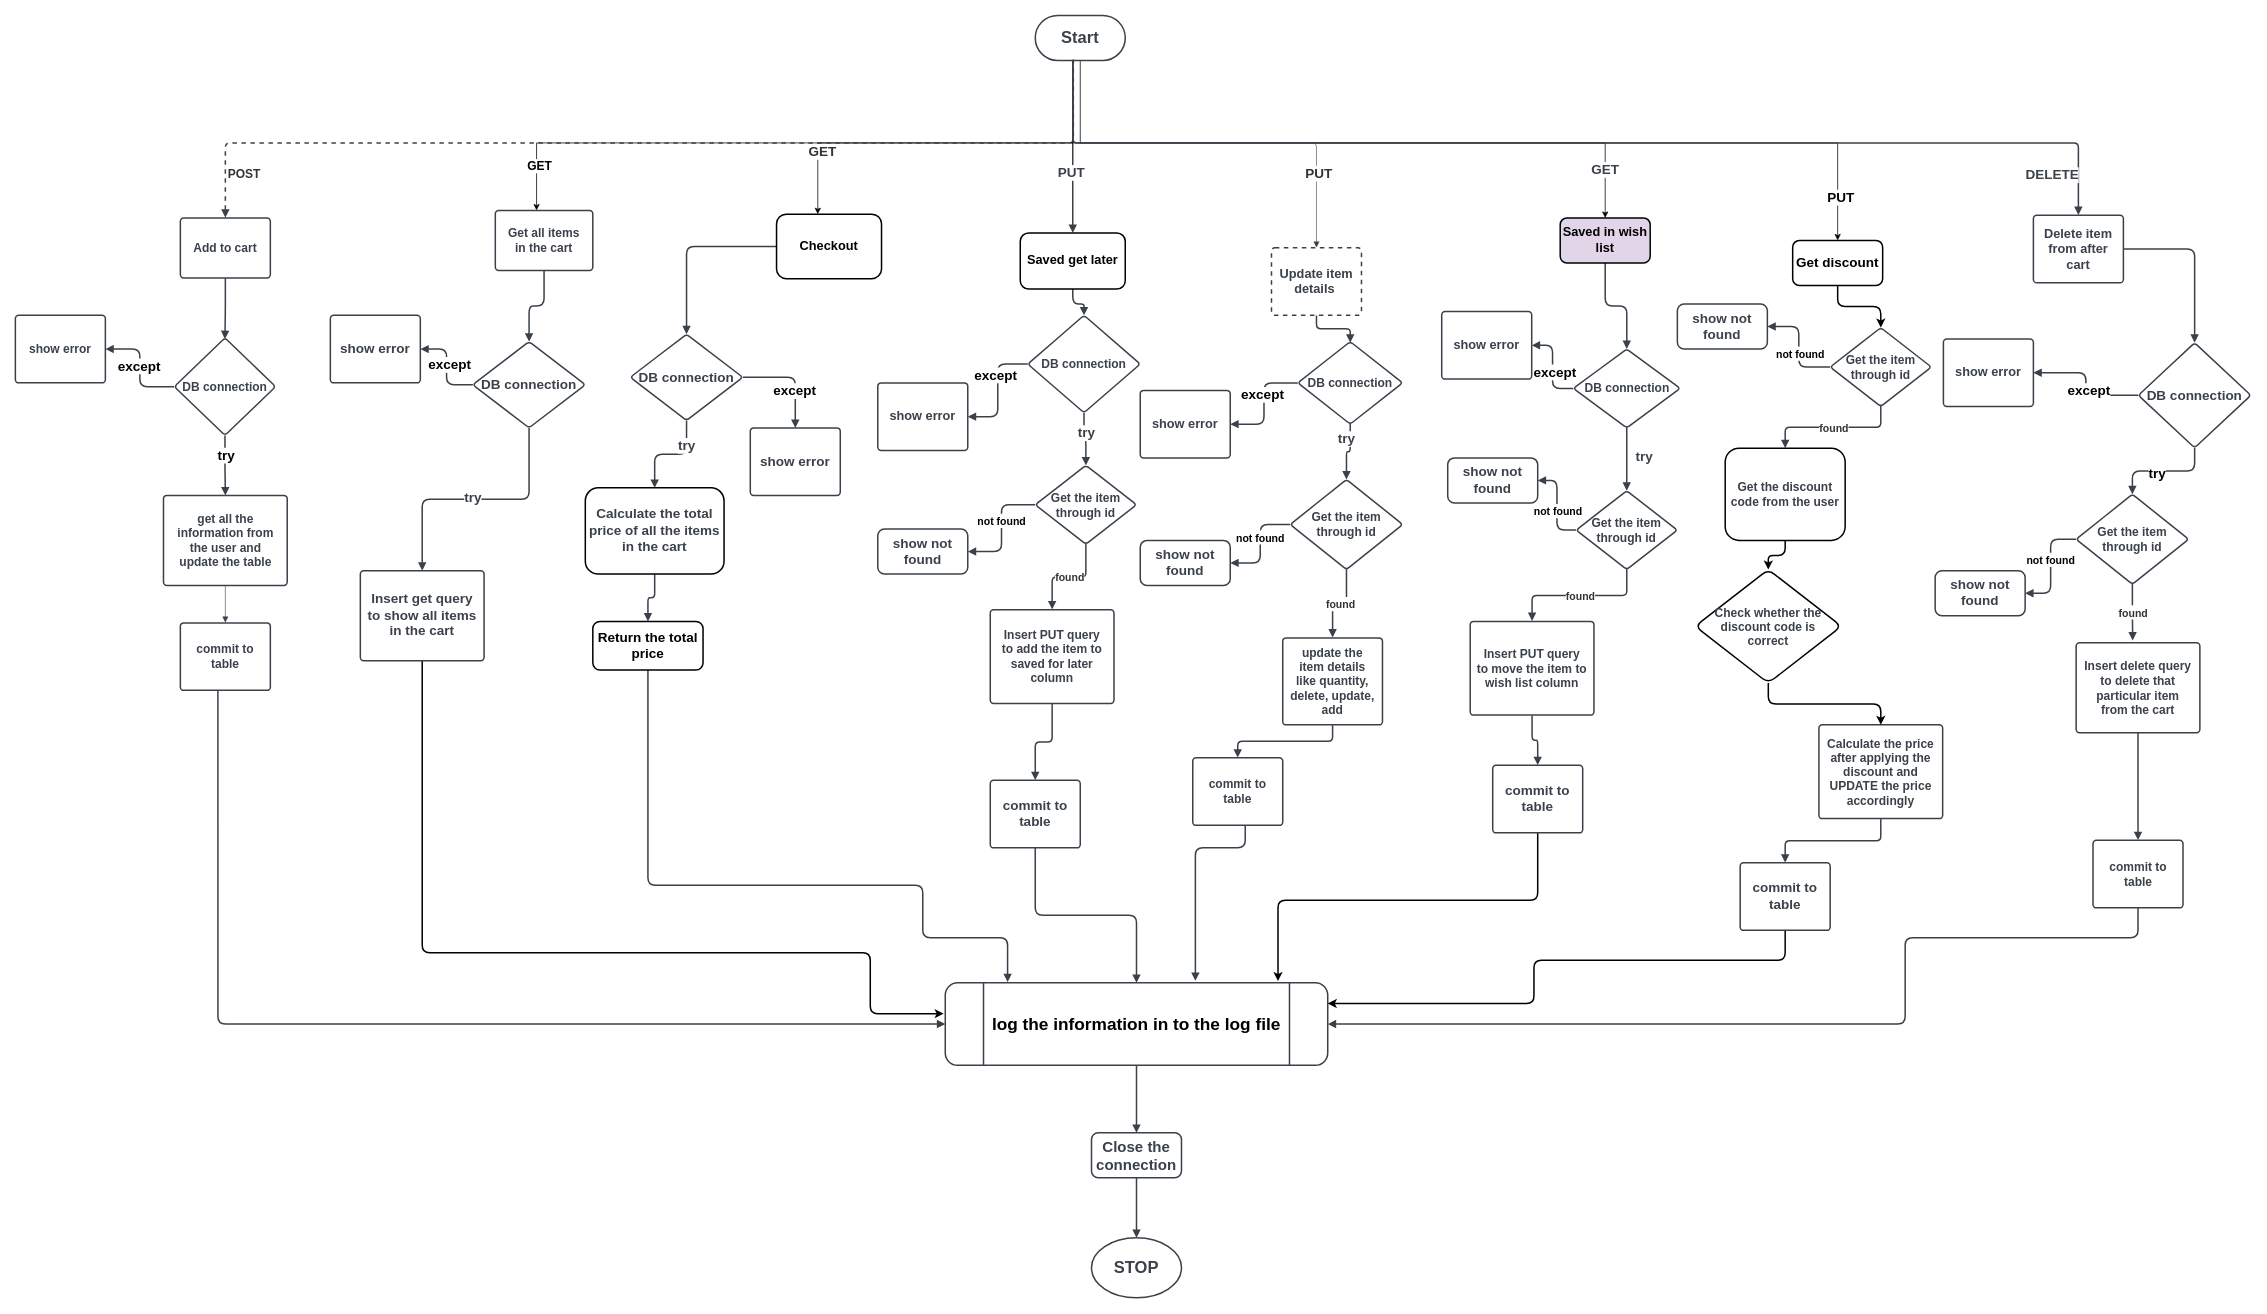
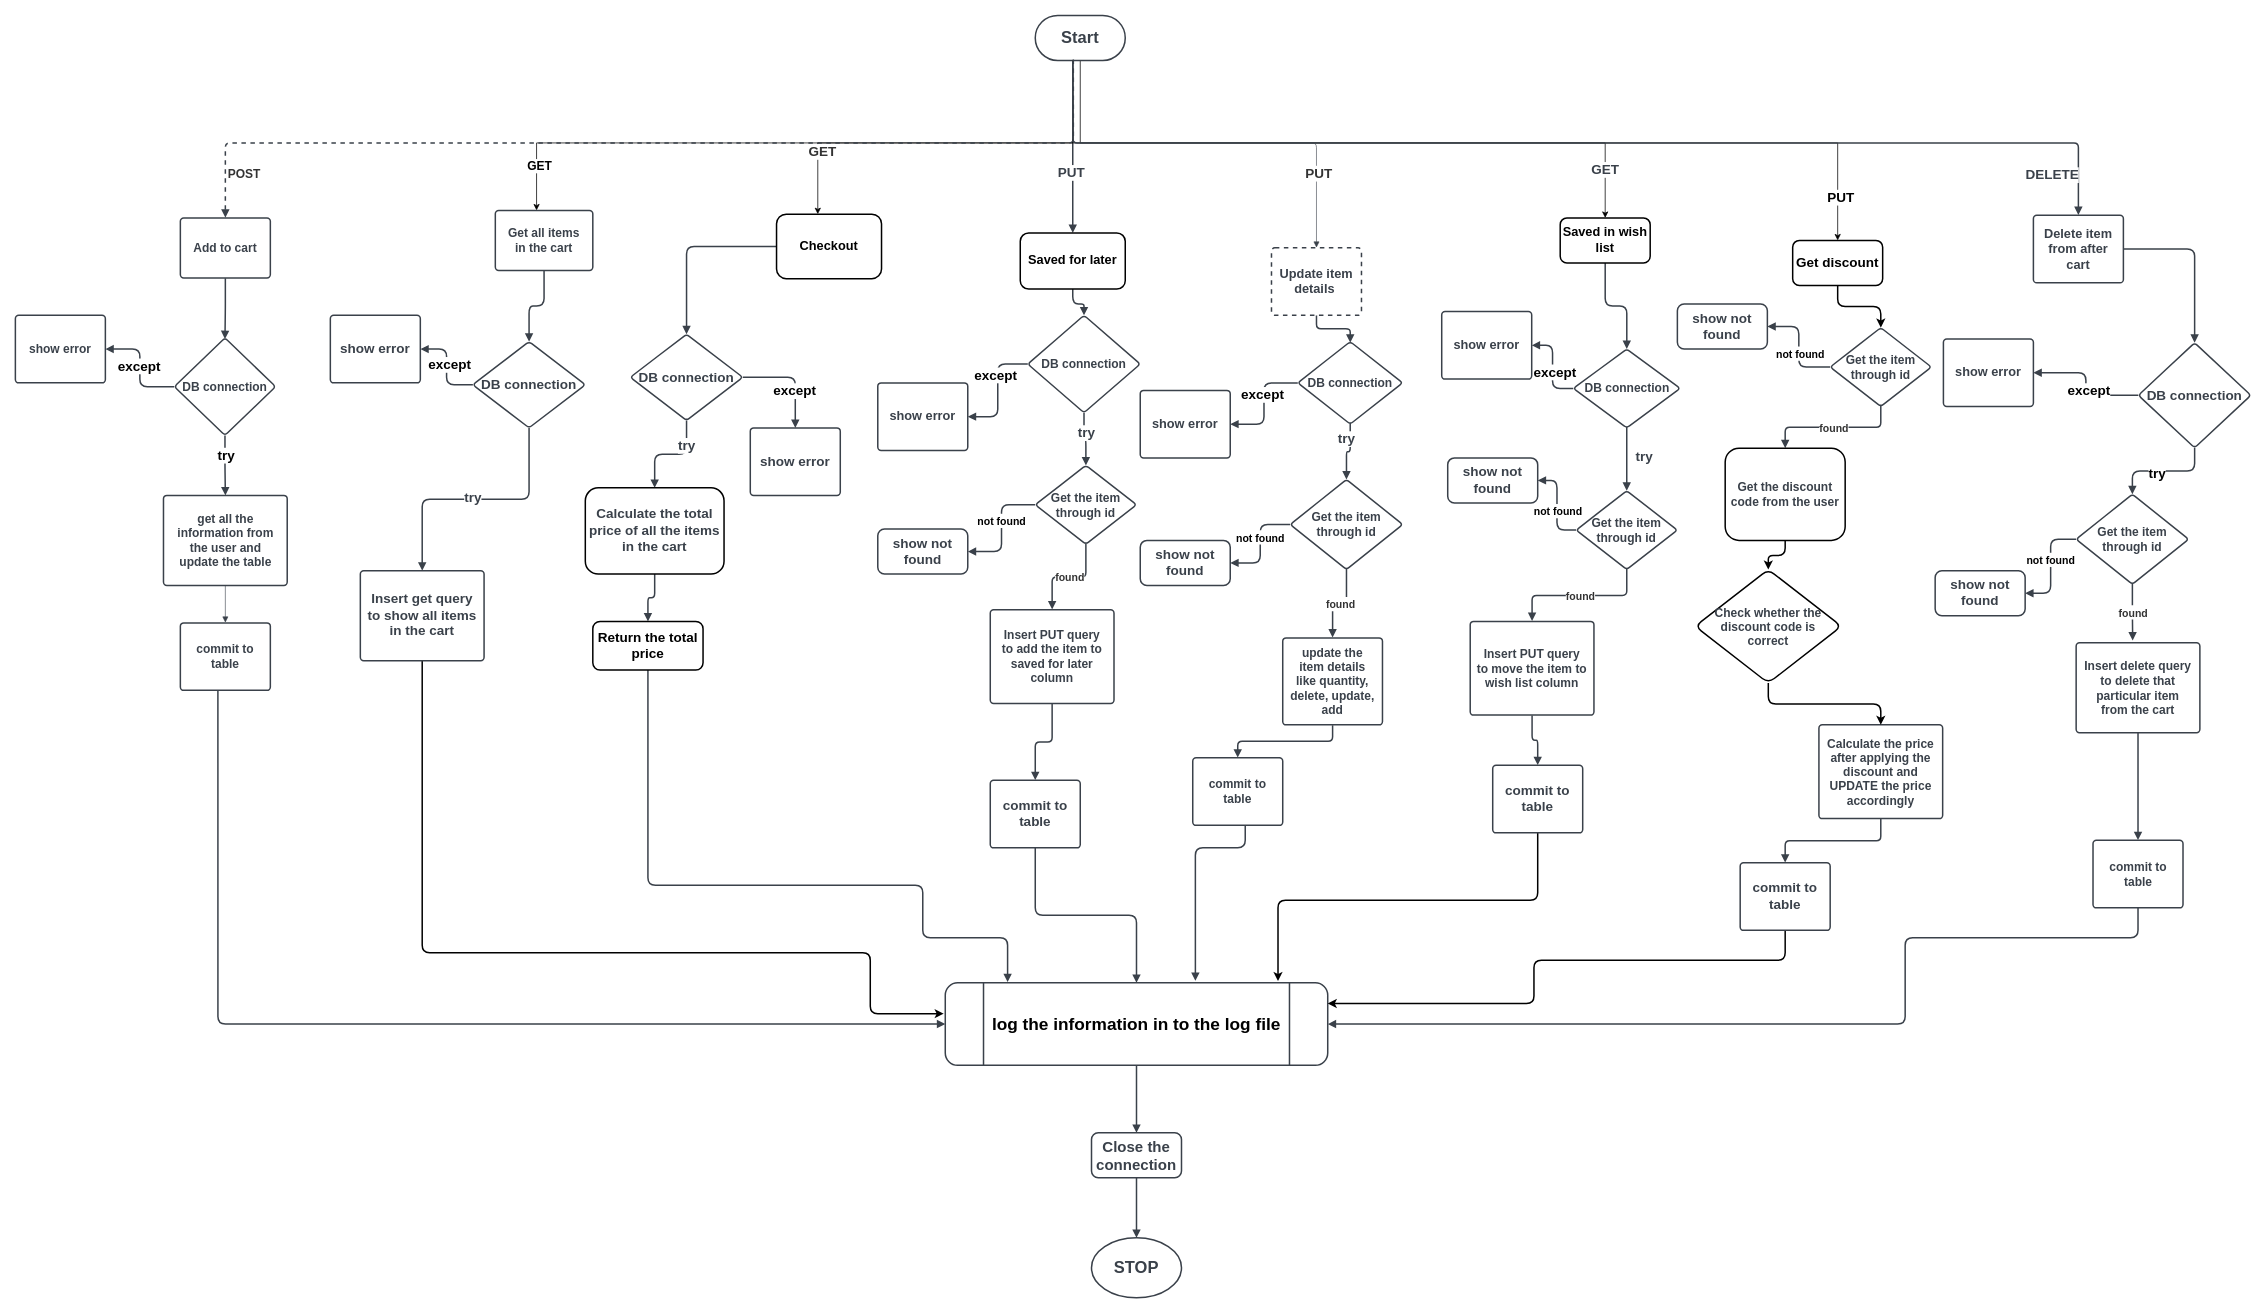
(1605, 240) -> (1605, 240)
(1073, 261) -> (1073, 261)
